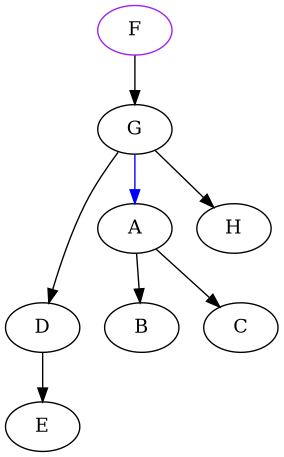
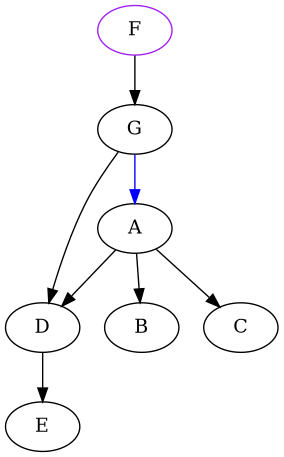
(234, 228) -> none
none -> (94, 273)
